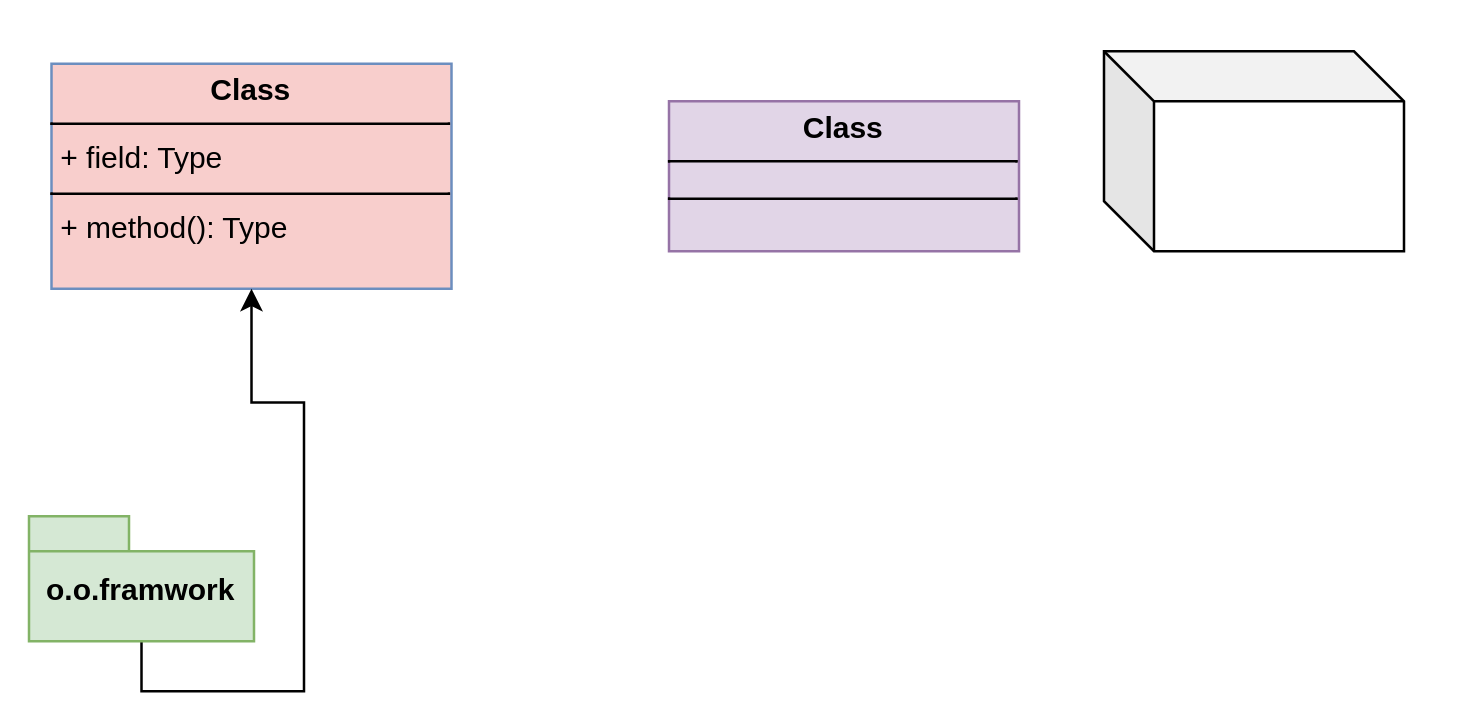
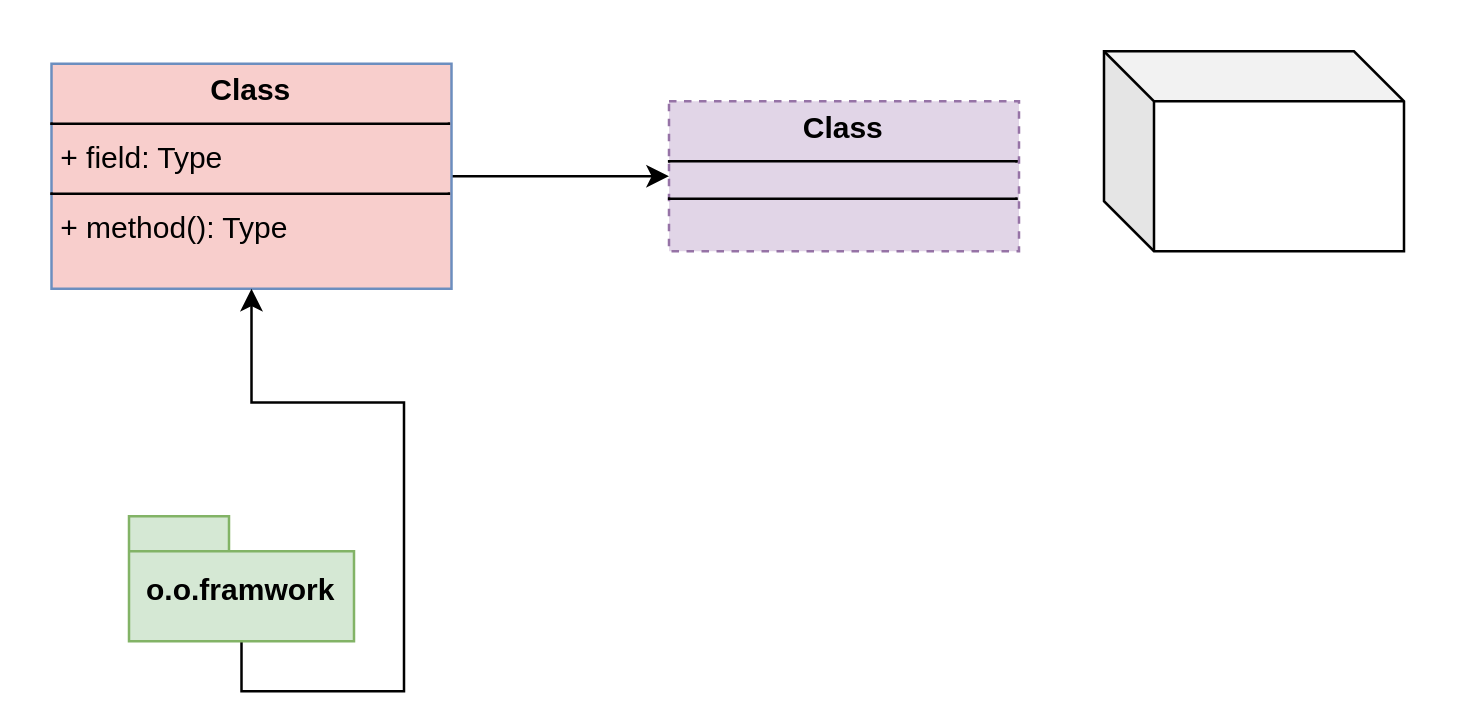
none -> (552, 176)
(844, 176) -> (844, 176)
(141, 579) -> (241, 579)
